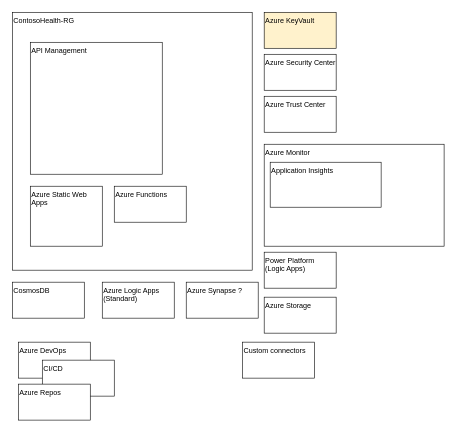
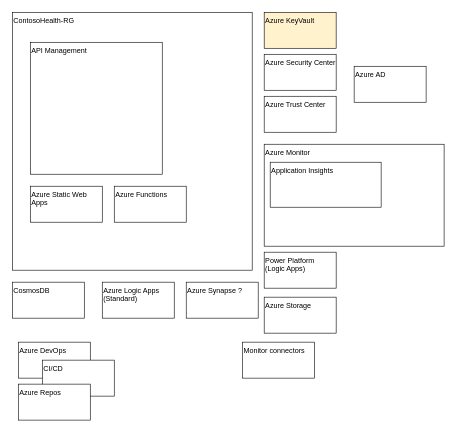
none -> (390, 84)
(66, 216) -> (66, 204)
(277, 351) -> (278, 351)
